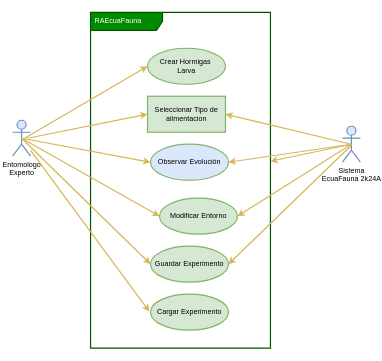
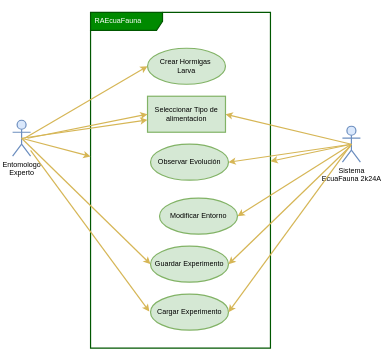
(88, 151) -> (98, 127)
(189, 162) -> (189, 162)
(92, 178) -> (57, 148)
none -> (287, 232)
